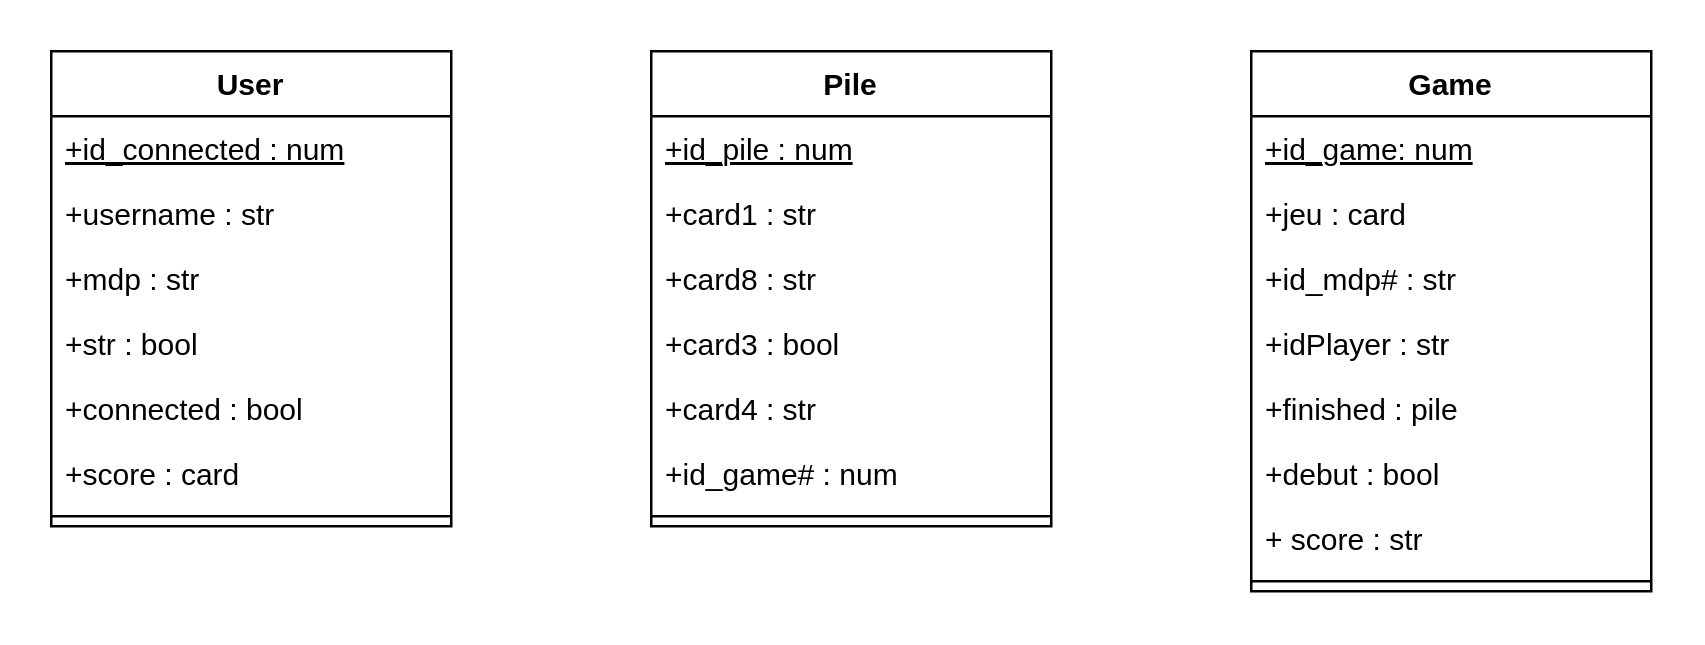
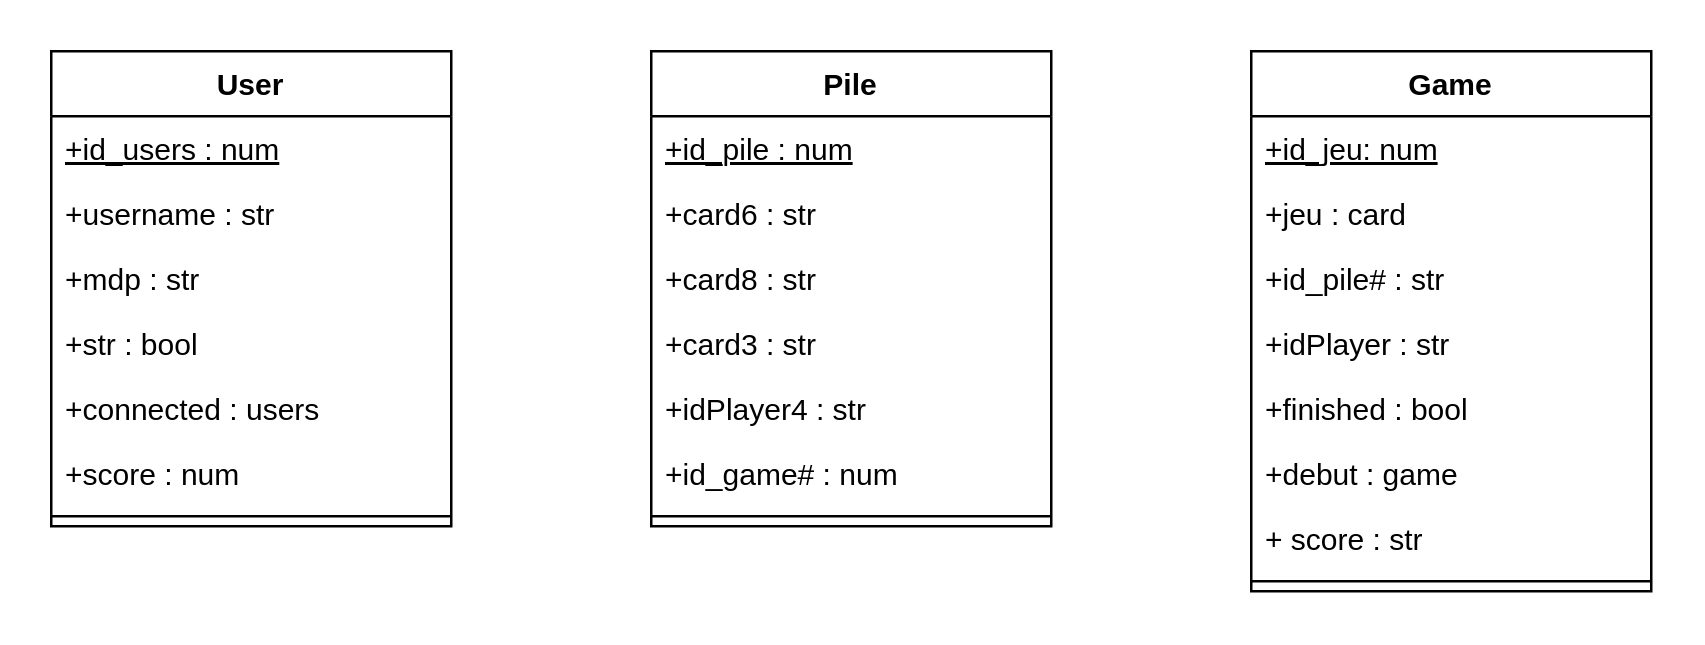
(209, 150) -> (175, 150)
(1363, 150) -> (1354, 150)
(754, 215) -> (754, 215)
(1367, 280) -> (1368, 280)
(759, 345) -> (754, 345)
(192, 410) -> (205, 410)
(754, 410) -> (780, 410)
(1372, 410) -> (1376, 410)
(163, 475) -> (154, 475)
(1359, 475) -> (1363, 475)
